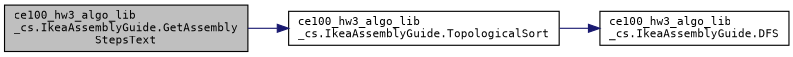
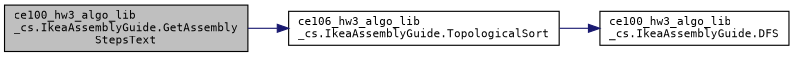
(424, 28) -> (424, 28)
